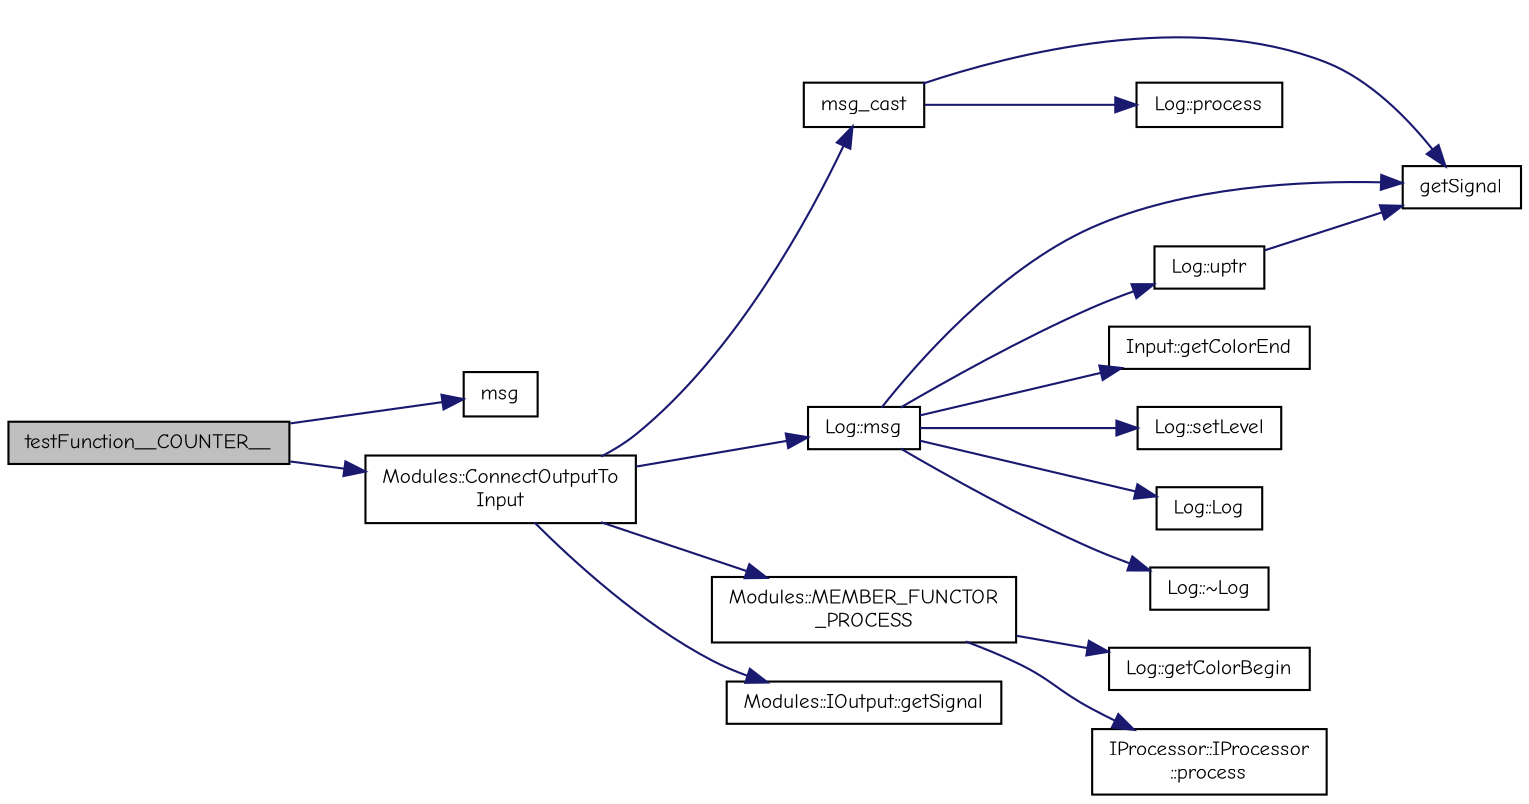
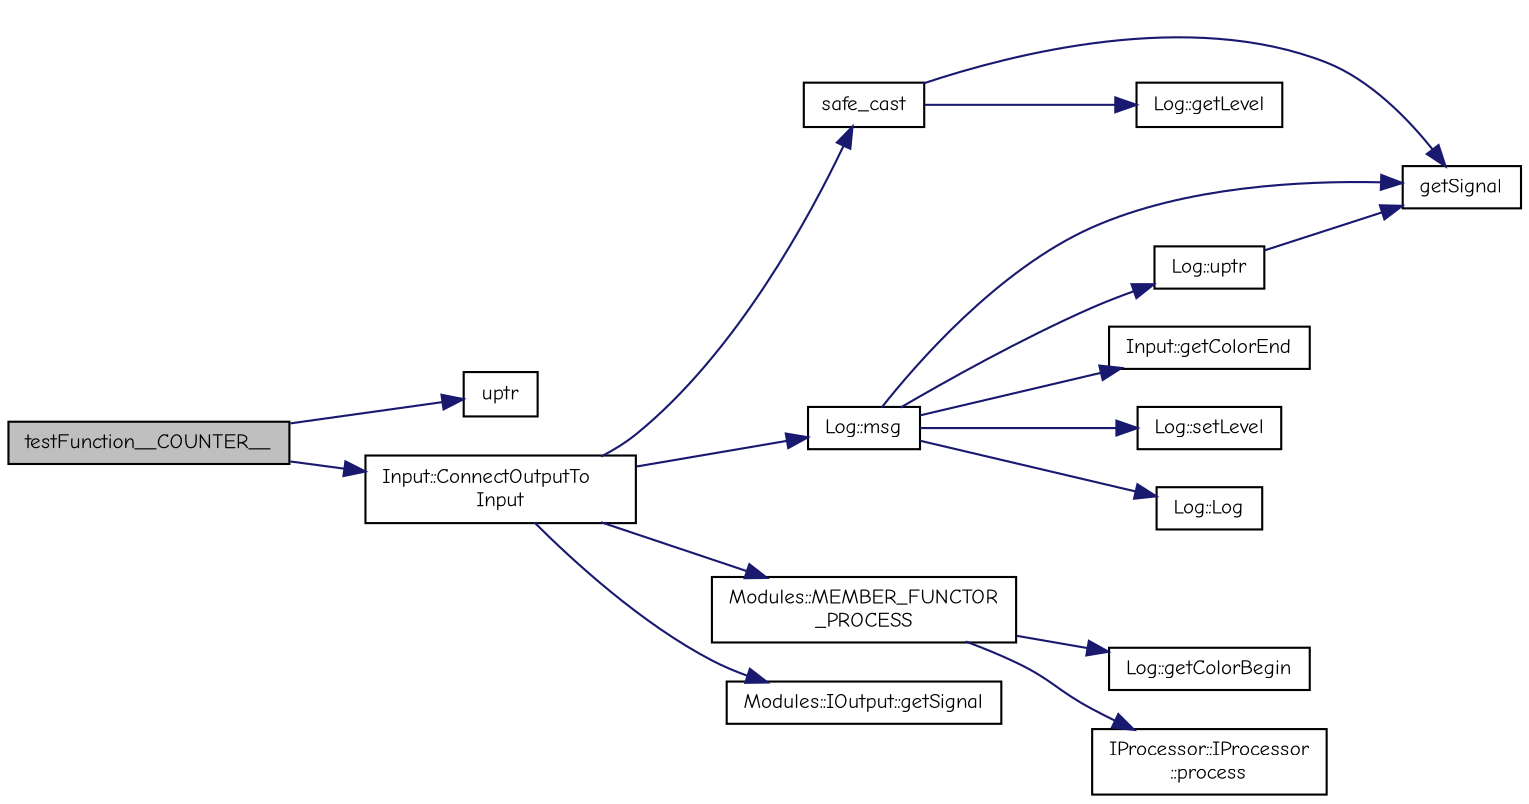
(864, 105) -> (864, 105)
(1209, 105) -> (1209, 105)
(501, 394) -> (501, 394)
(501, 489) -> (501, 489)
(1209, 589) -> none
